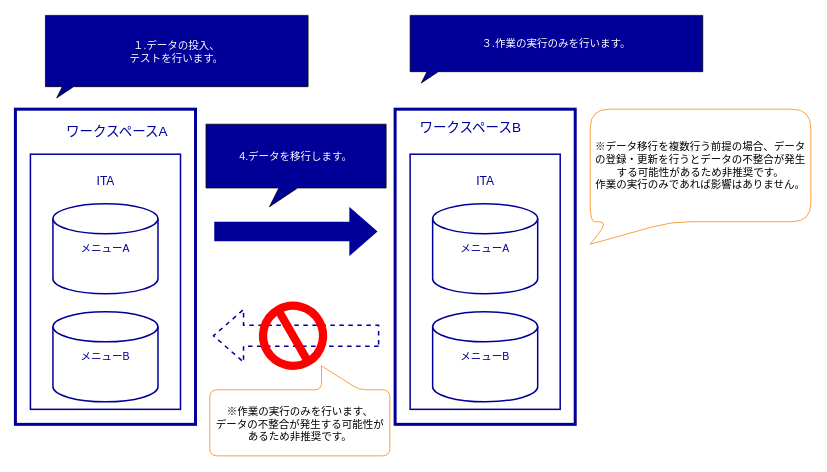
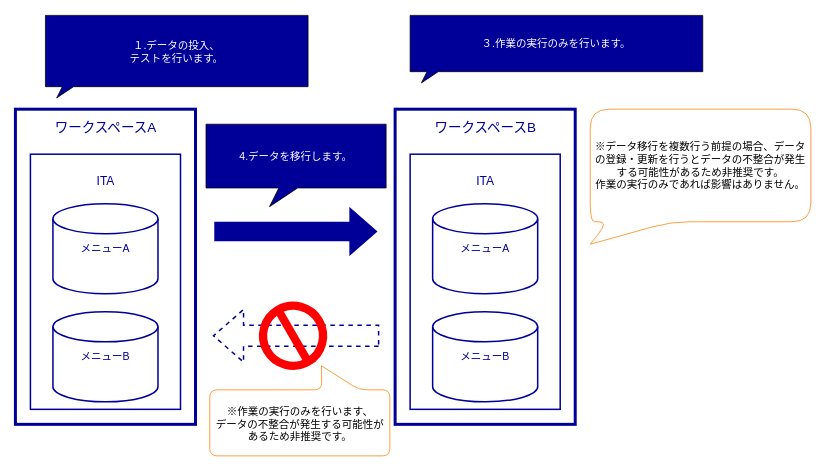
(470, 128) -> (485, 128)
(117, 132) -> (105, 128)
